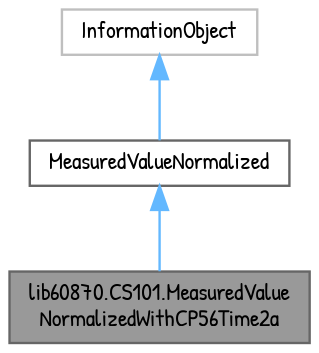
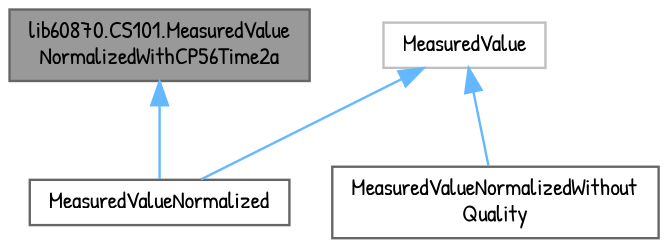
(160, 32) -> (464, 45)
none -> (495, 202)
(160, 241) -> (160, 142)
